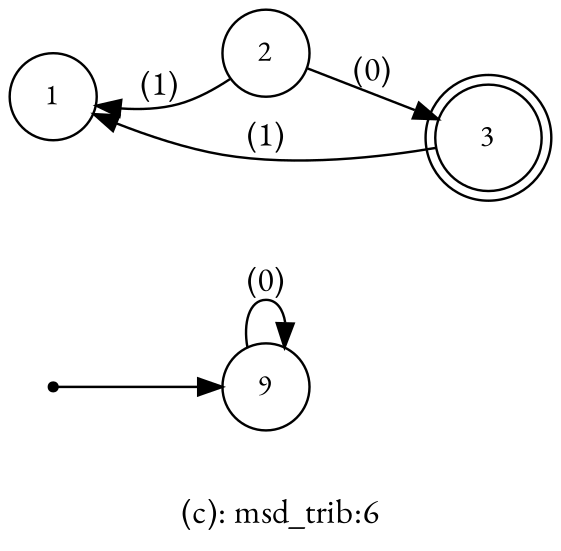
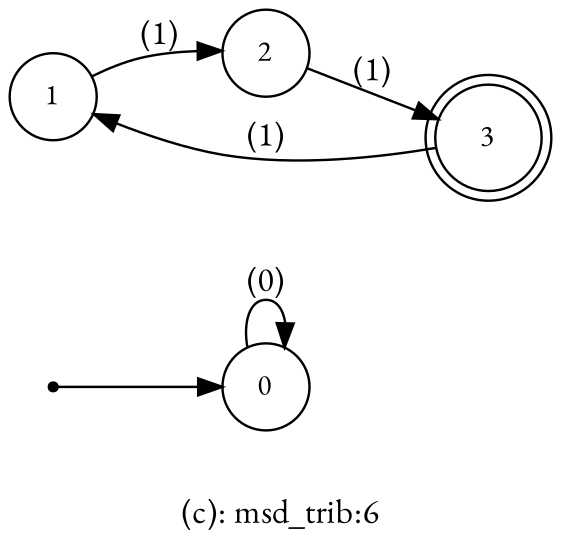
(372, 71) -> (372, 71)
(178, 104) -> (144, 57)
(266, 387) -> (266, 387)
